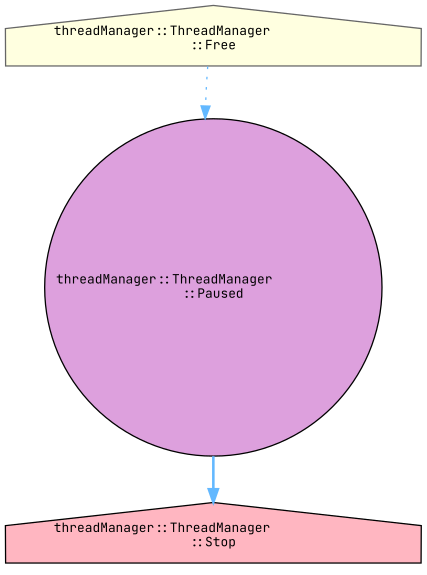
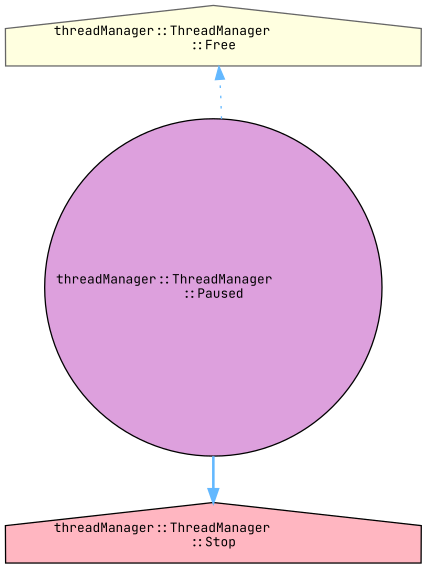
(206, 86) -> (221, 99)
